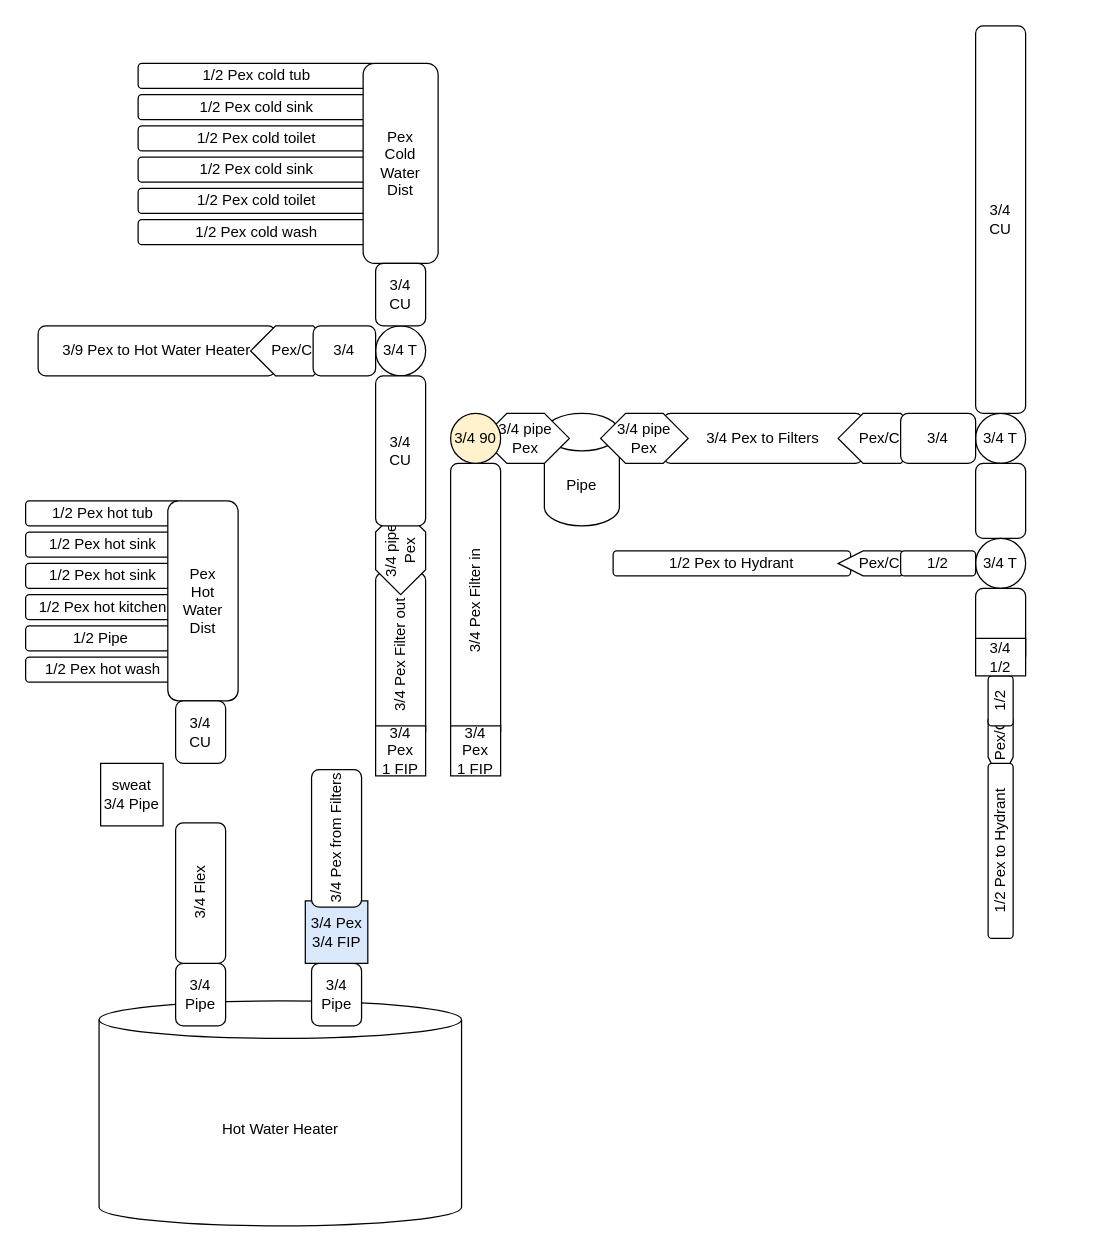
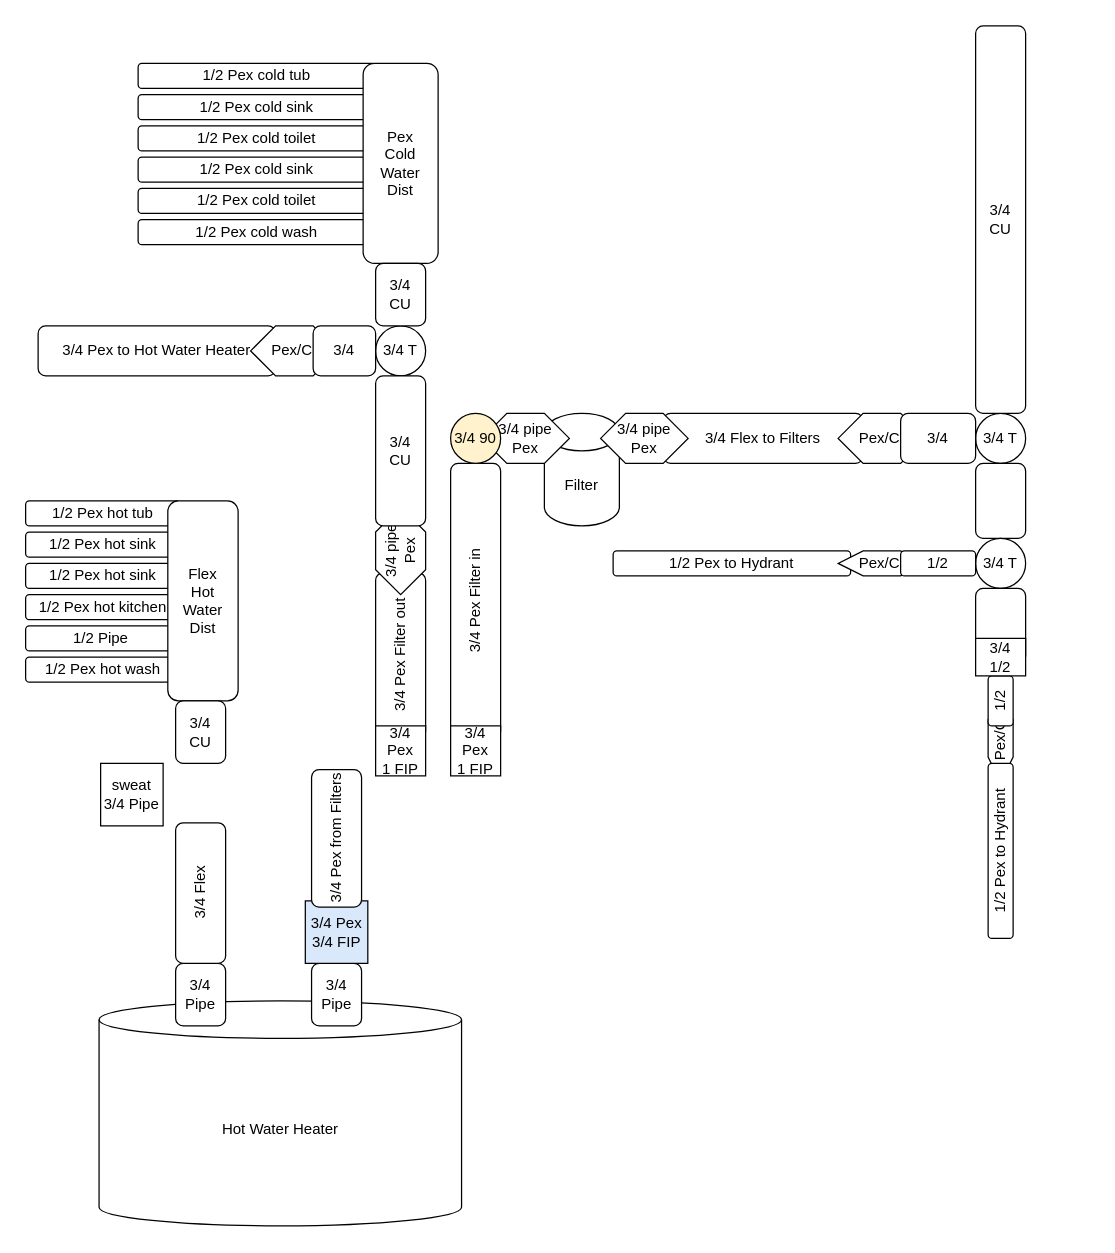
(157, 351) -> (157, 351)
(763, 438) -> (763, 438)
(582, 486) -> (582, 486)
(203, 601) -> (203, 601)
